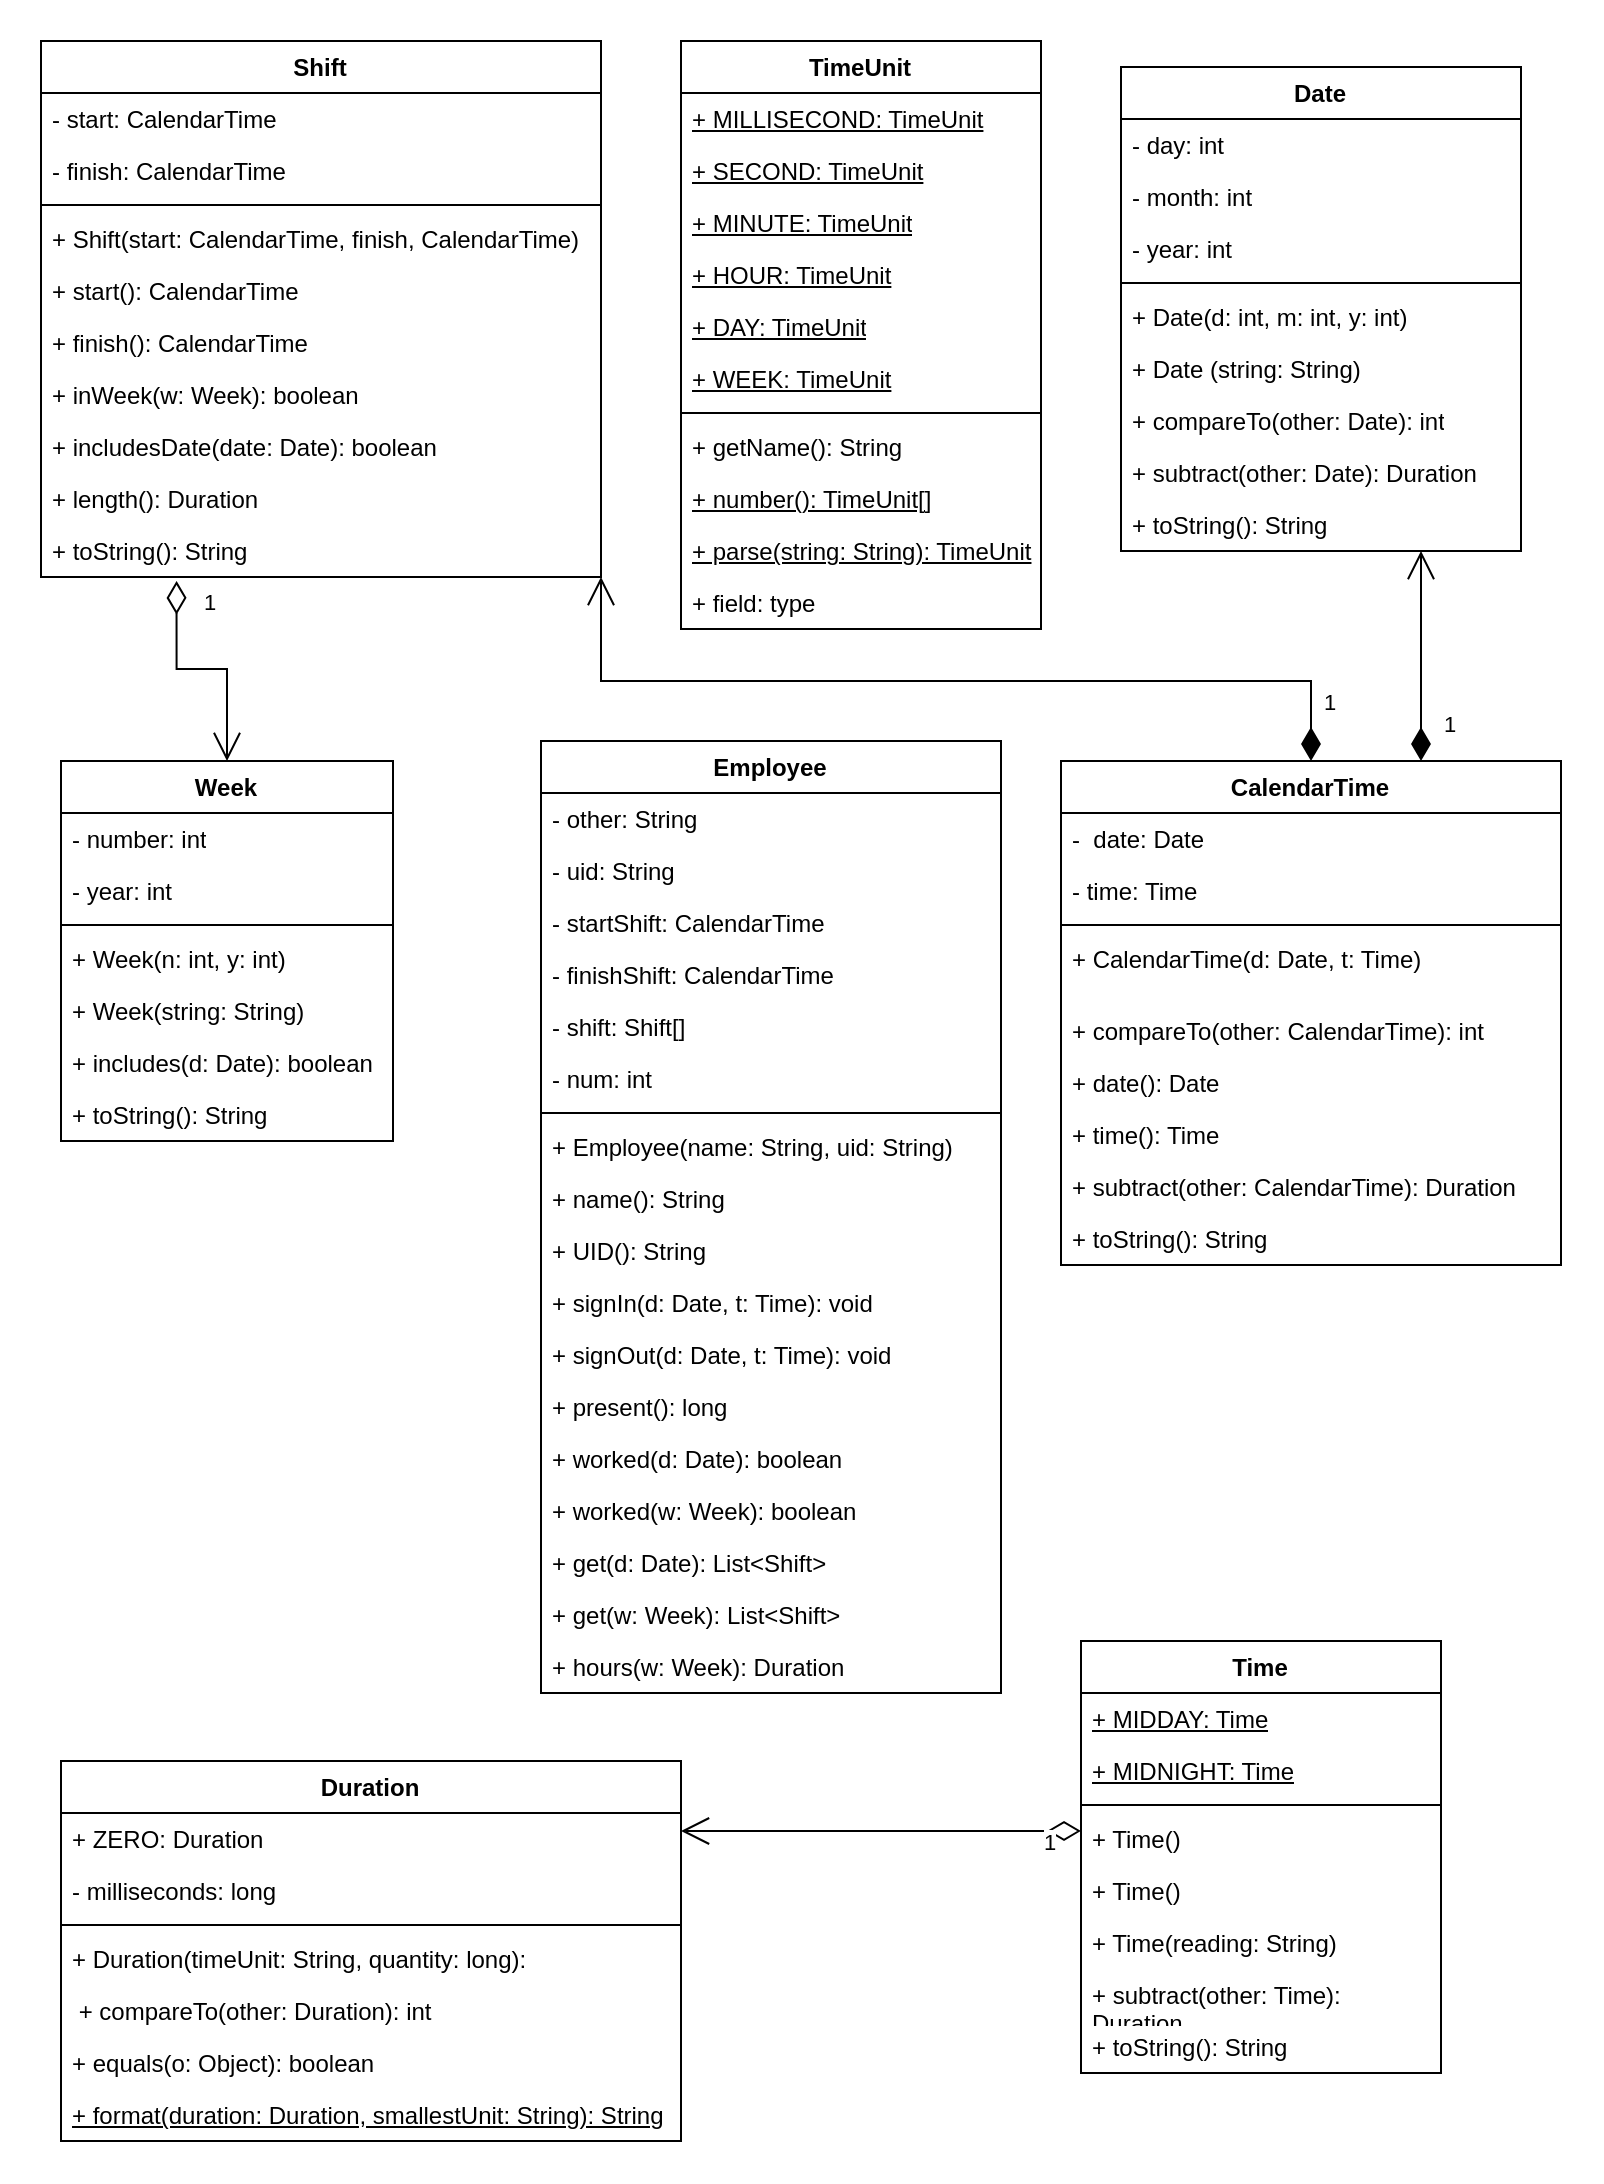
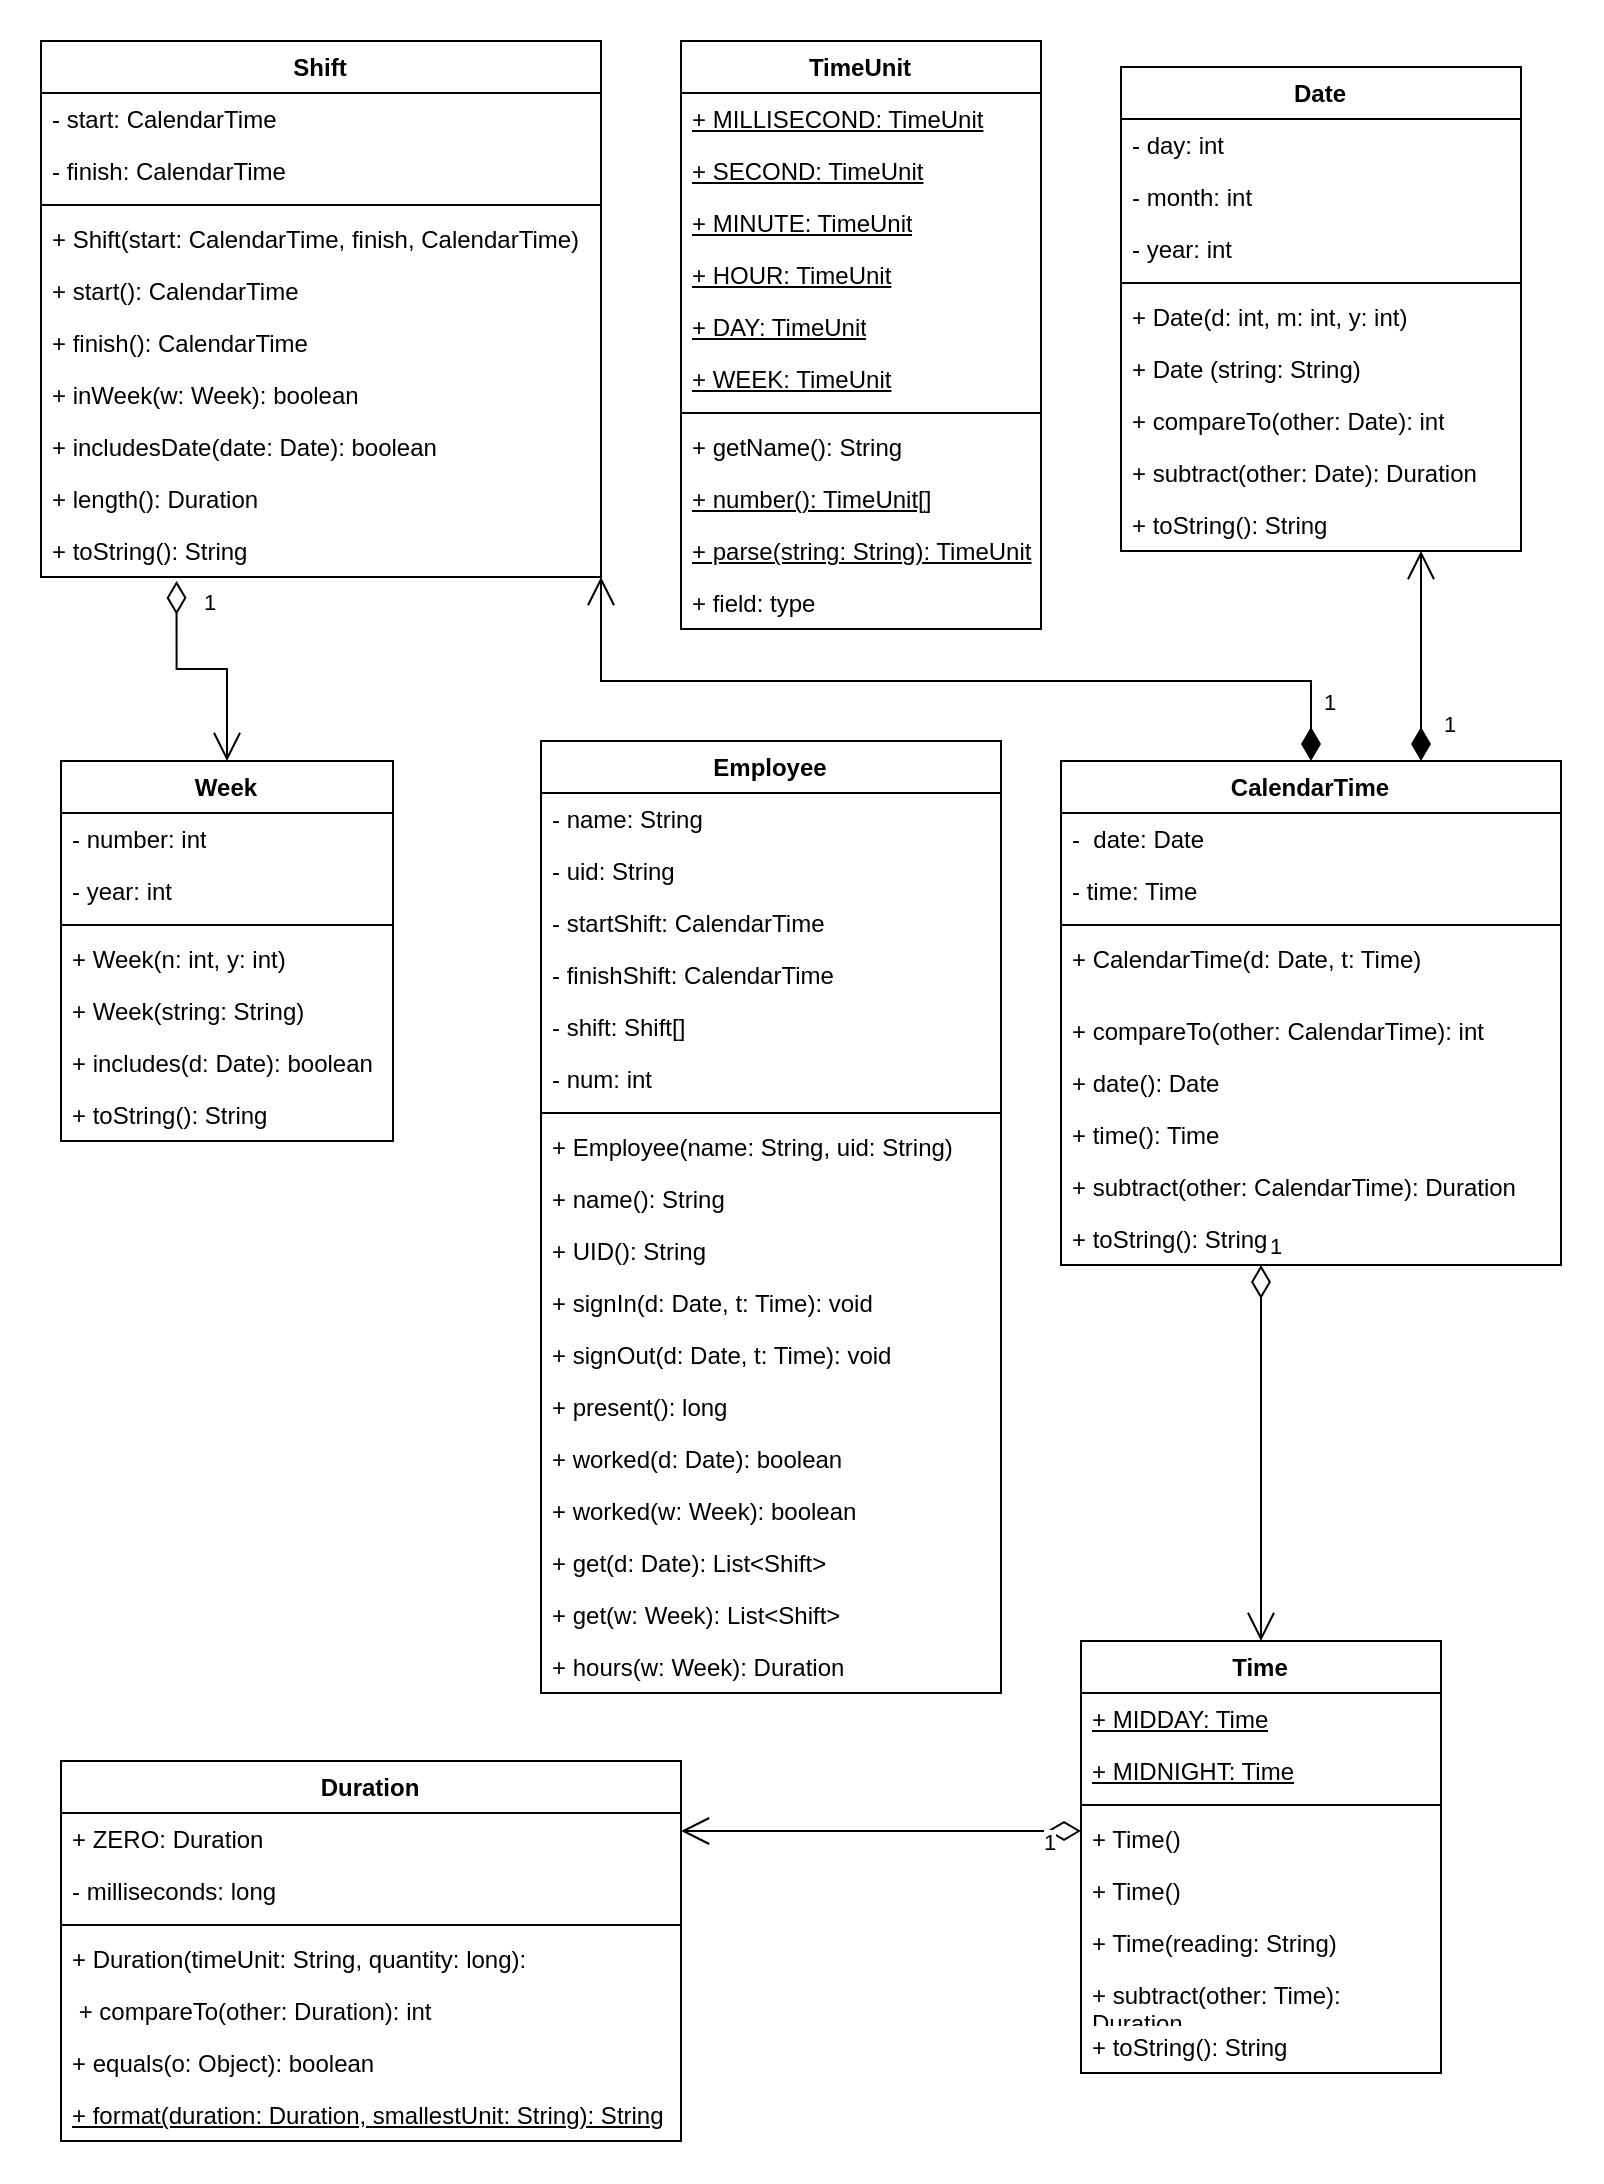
(641, 821) -> (635, 821)
none -> (1261, 1466)
